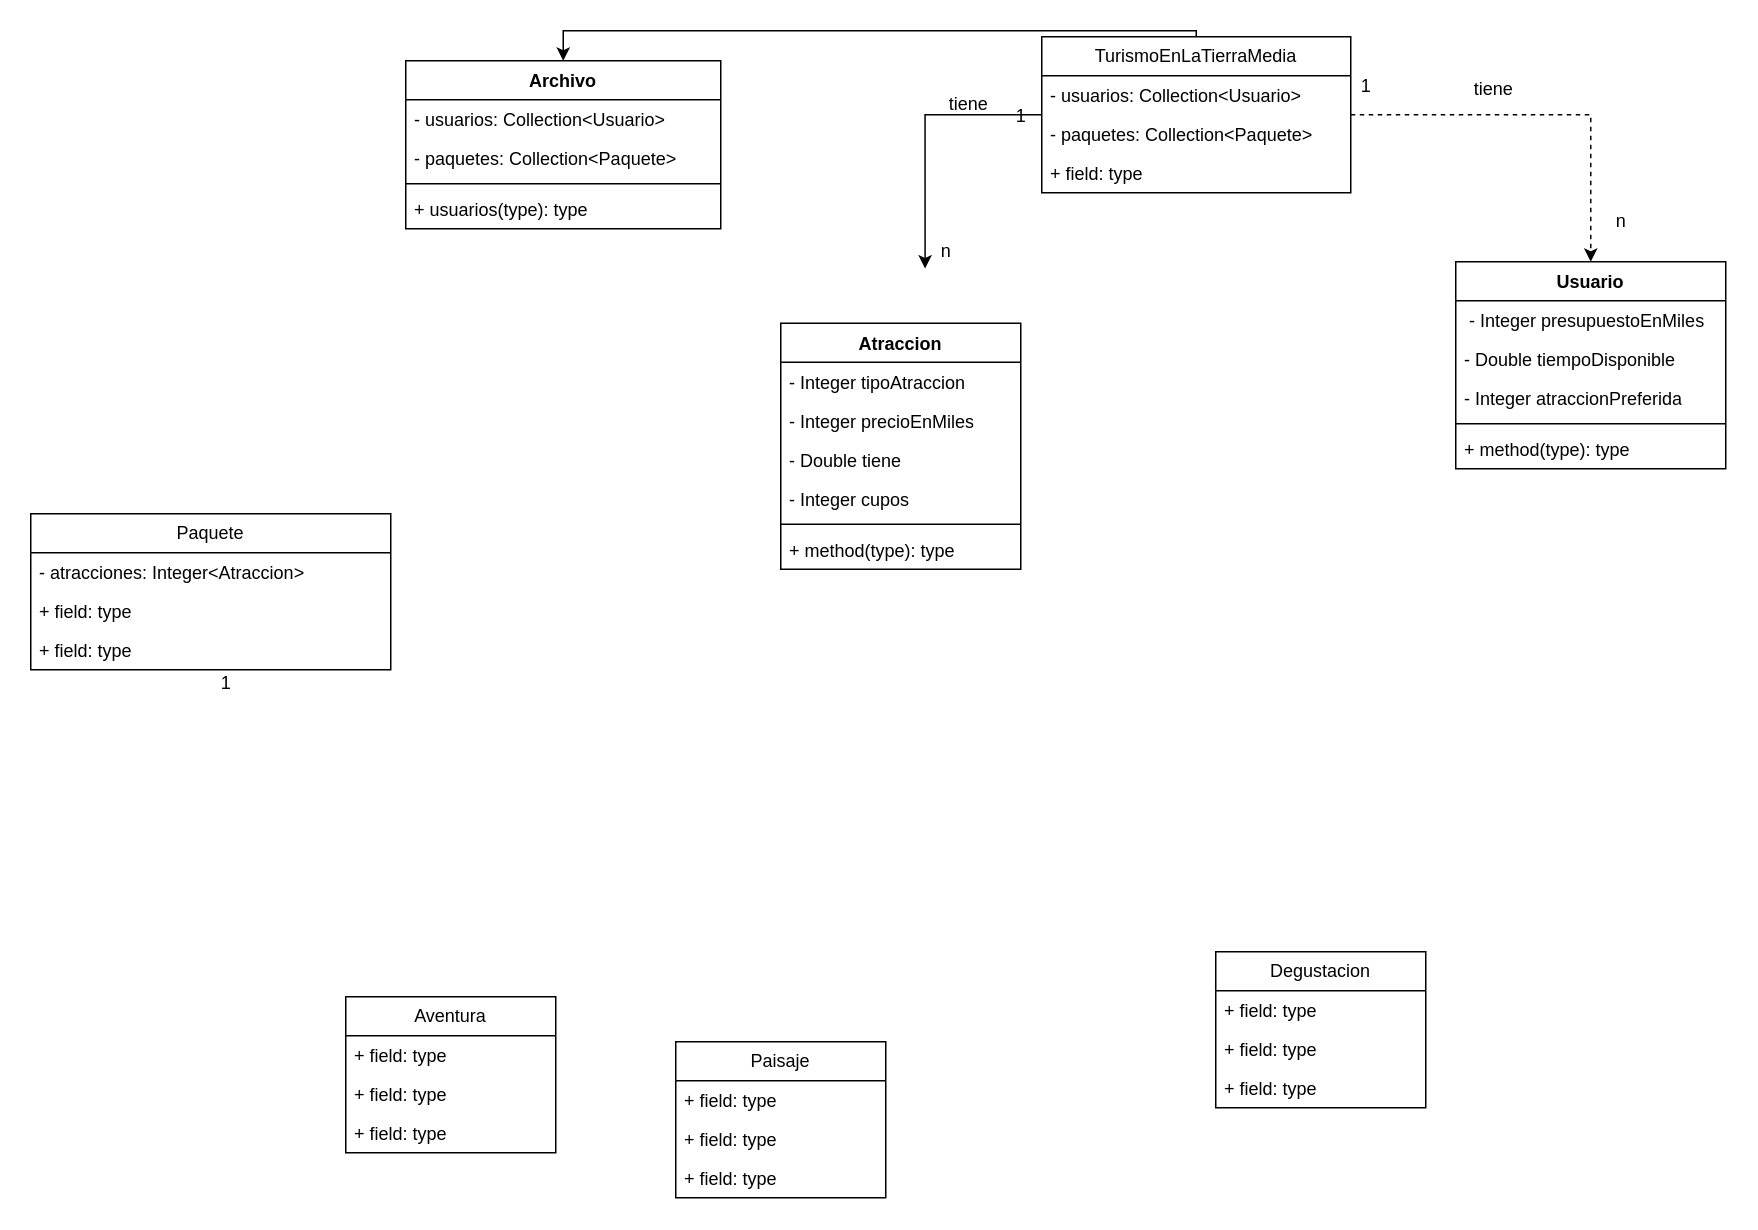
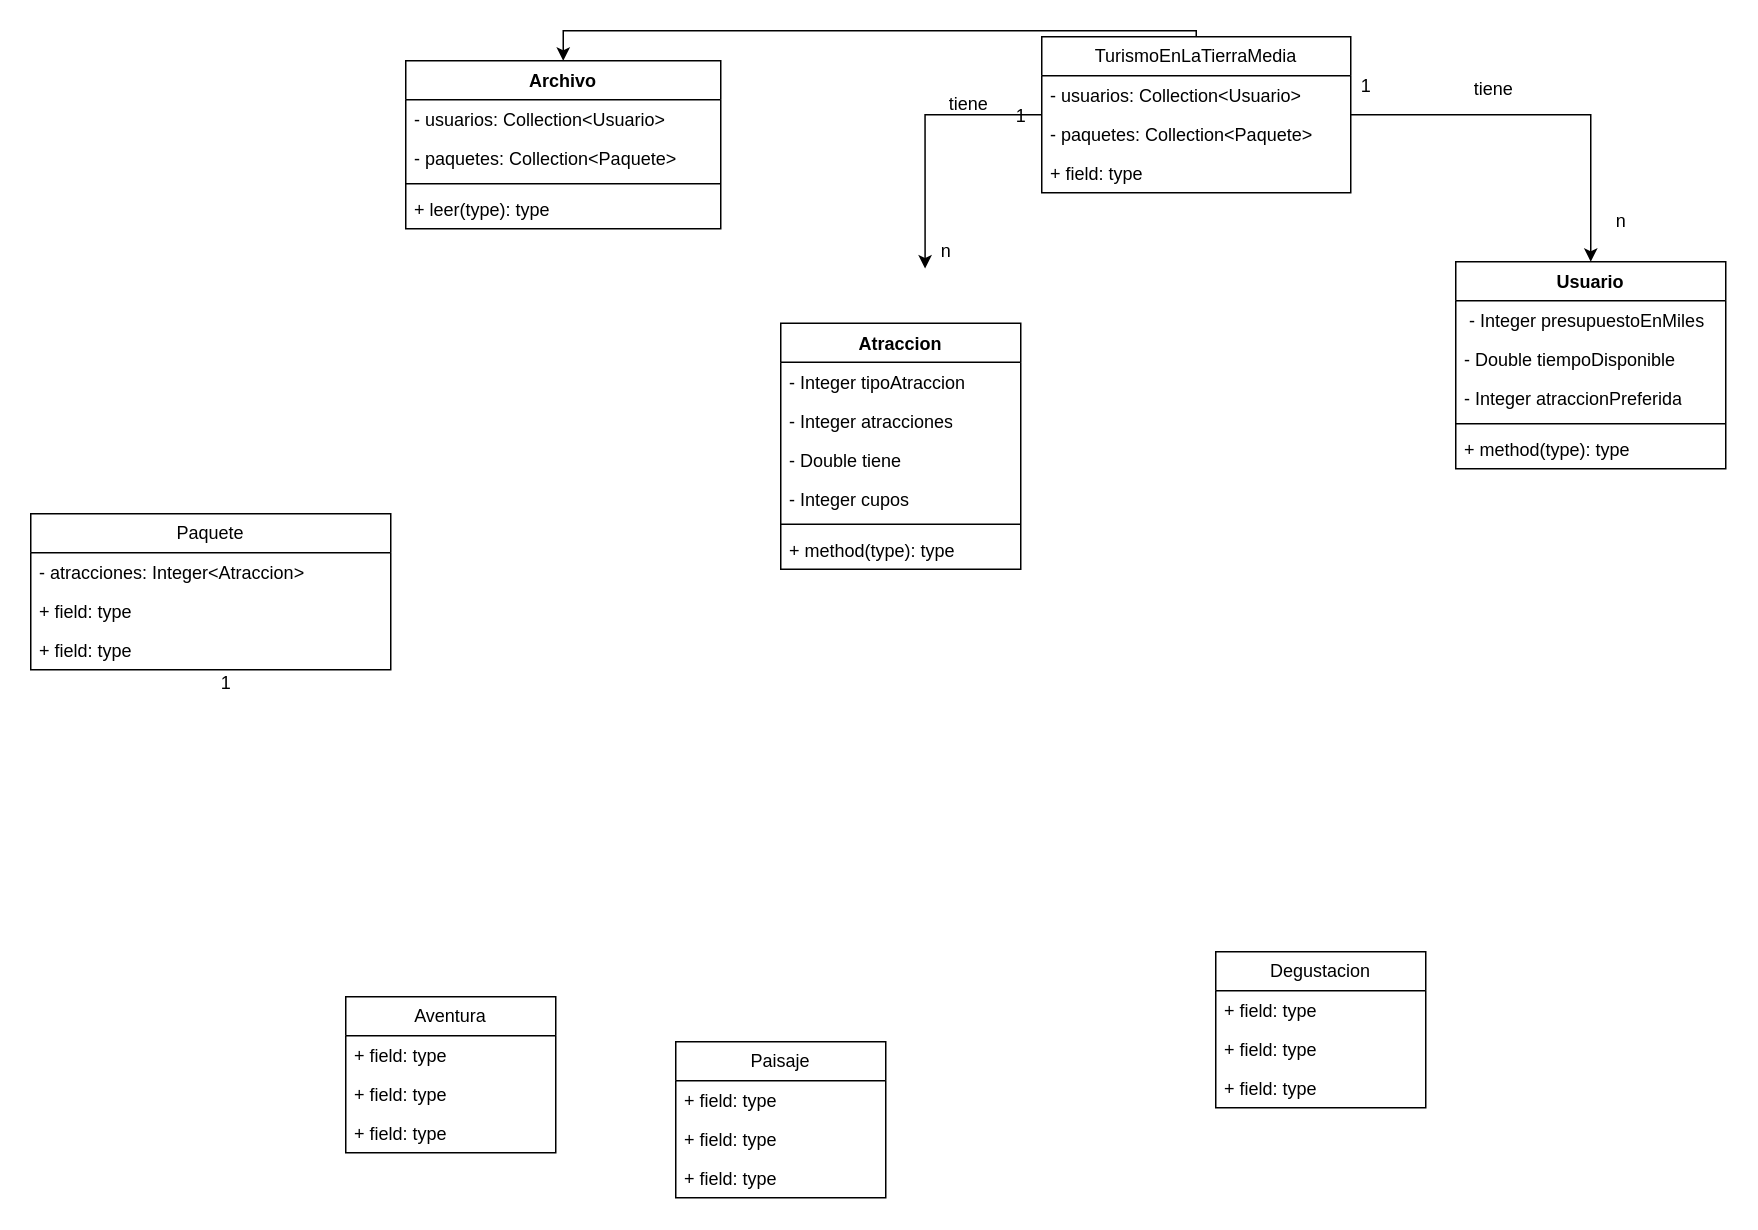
(1540, 115) -> (1540, 115)
(516, 211) -> (496, 211)
(894, 423) -> (889, 423)
